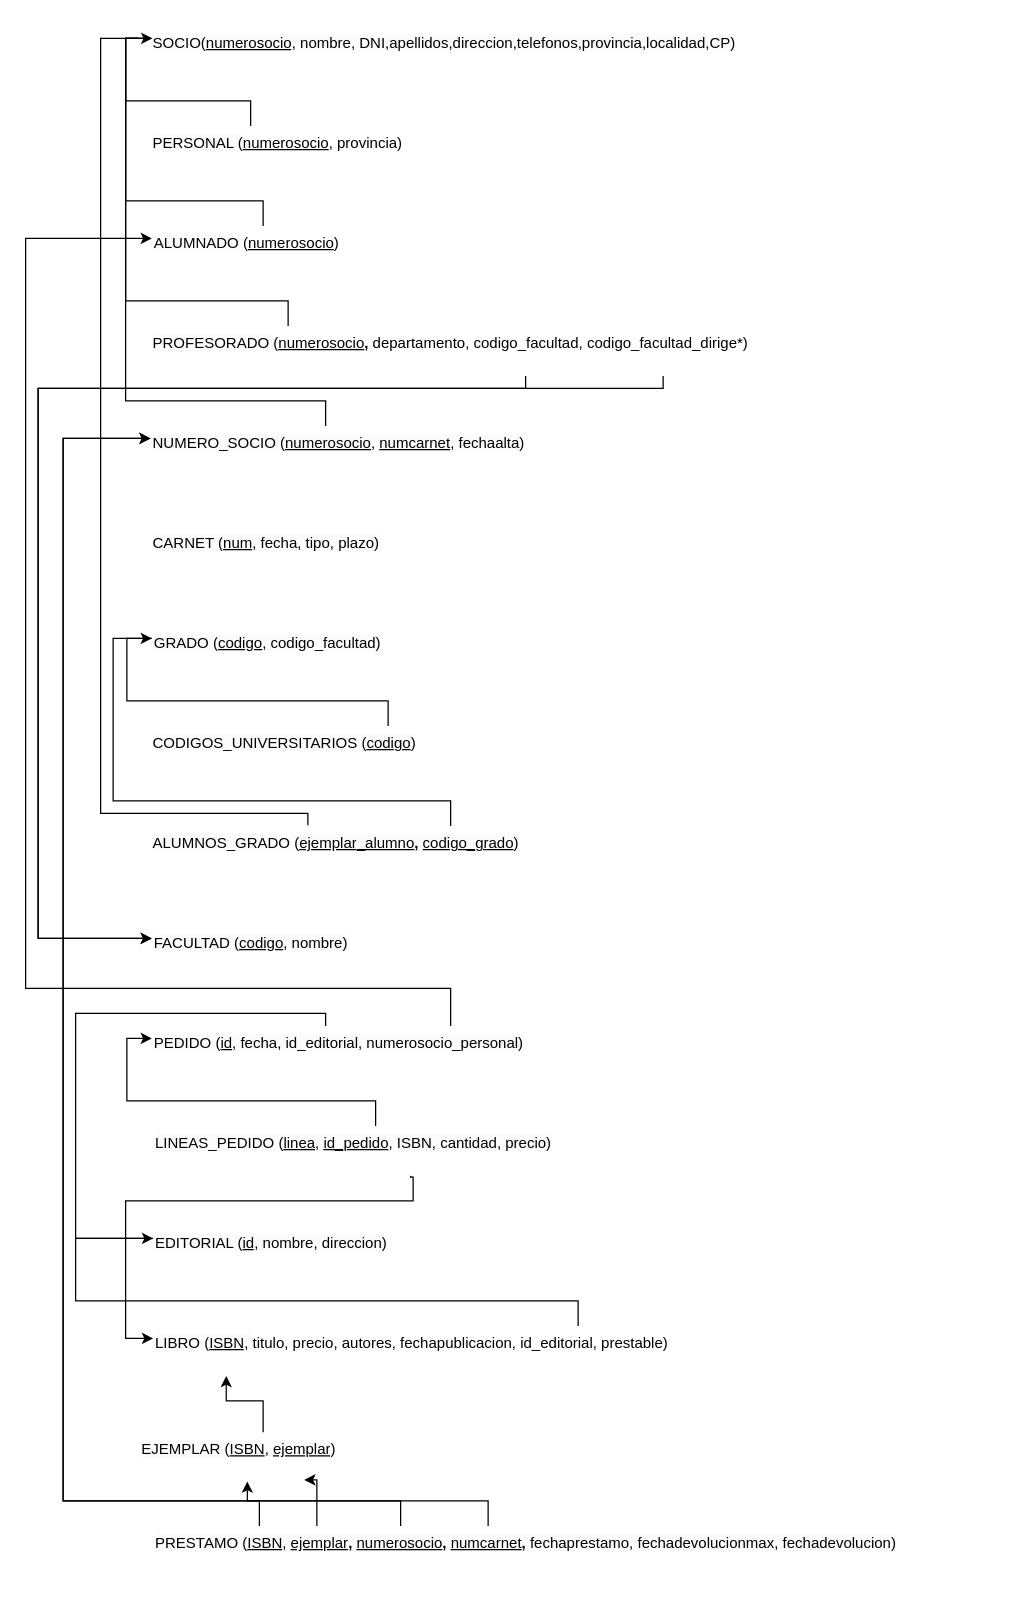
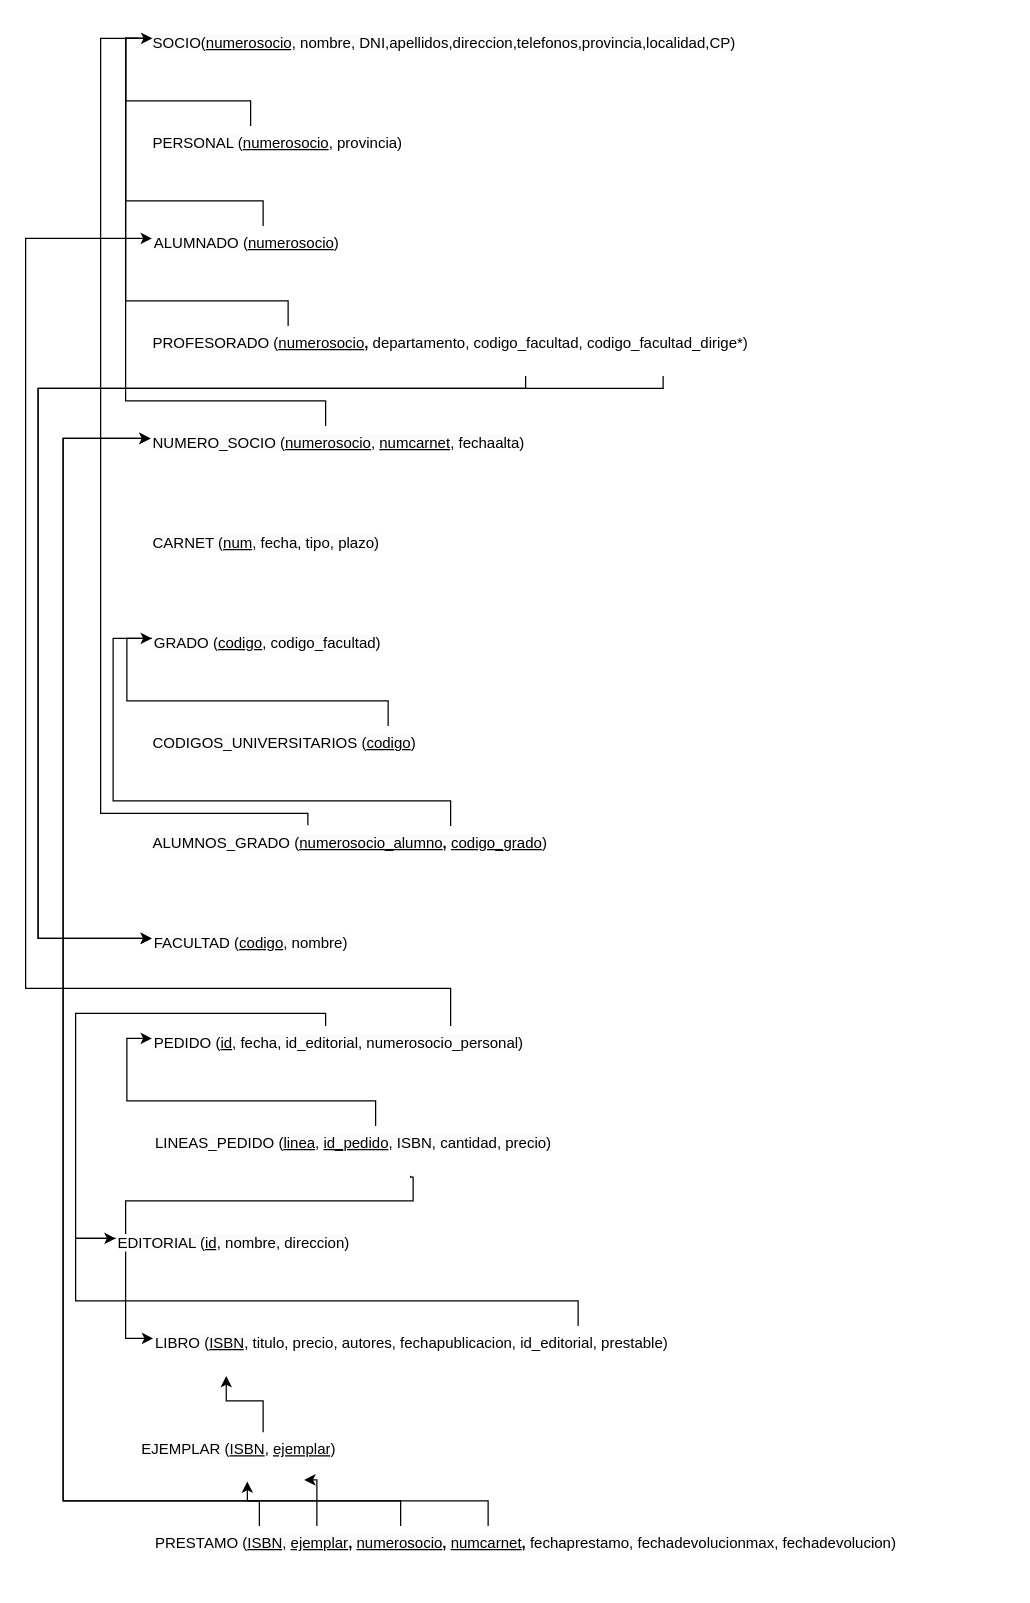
(330, 843) -> (343, 843)
(578, 1251) -> (541, 1251)
